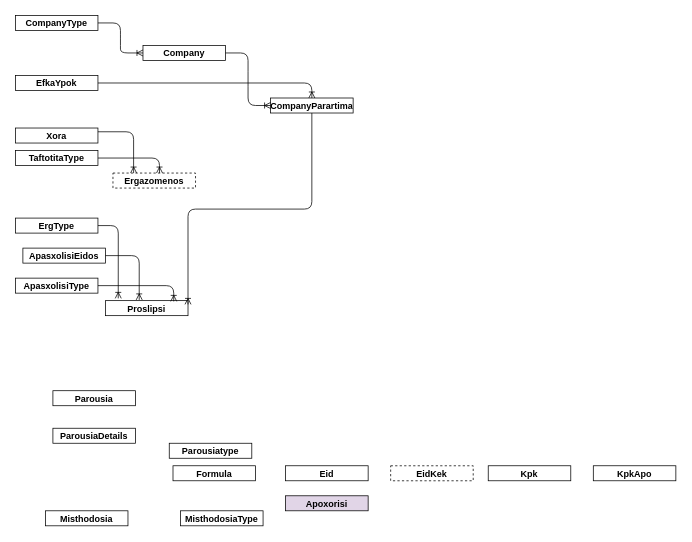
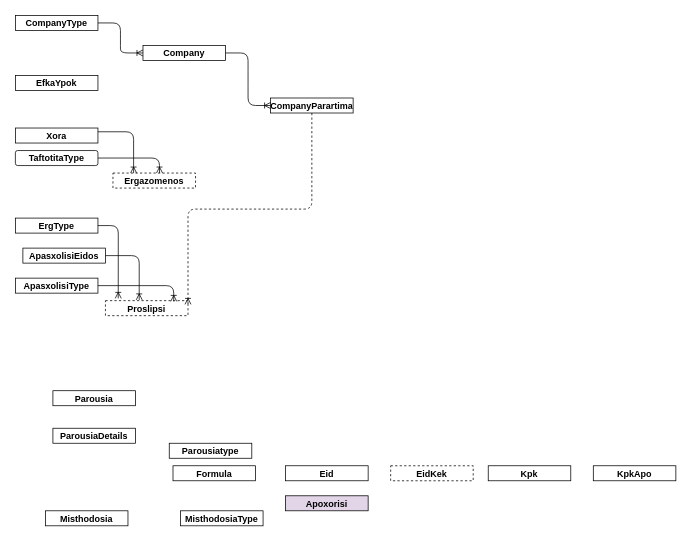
(311, 88) -> none
(57, 158) -> (57, 158)
(251, 209) -> (251, 209)
(147, 308) -> (147, 308)
